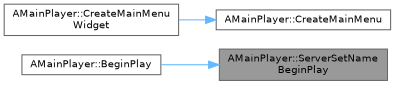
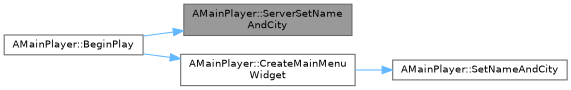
(303, 20) -> (480, 70)
none -> (157, 56)
(303, 65) -> (268, 20)
